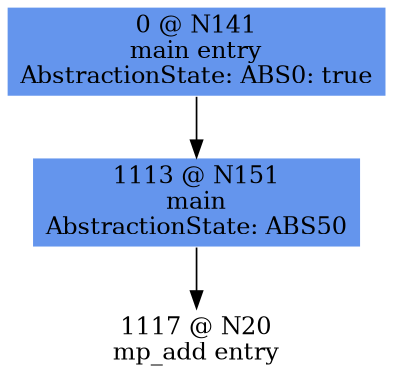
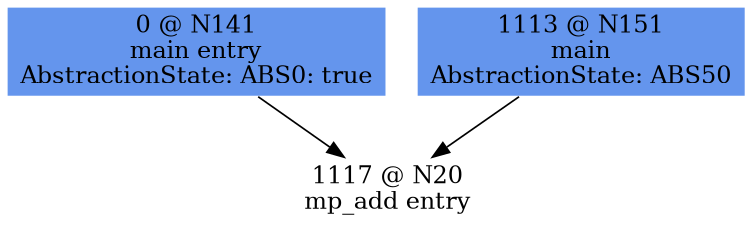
(197, 118) -> (294, 122)
